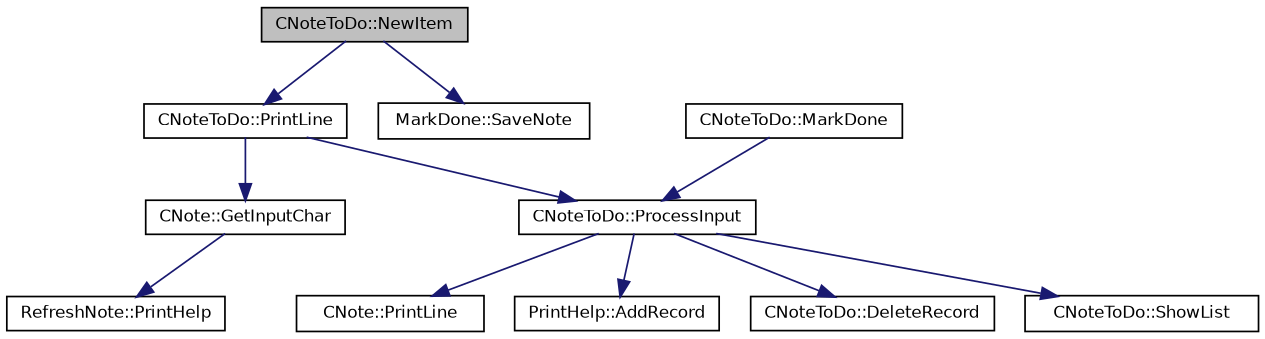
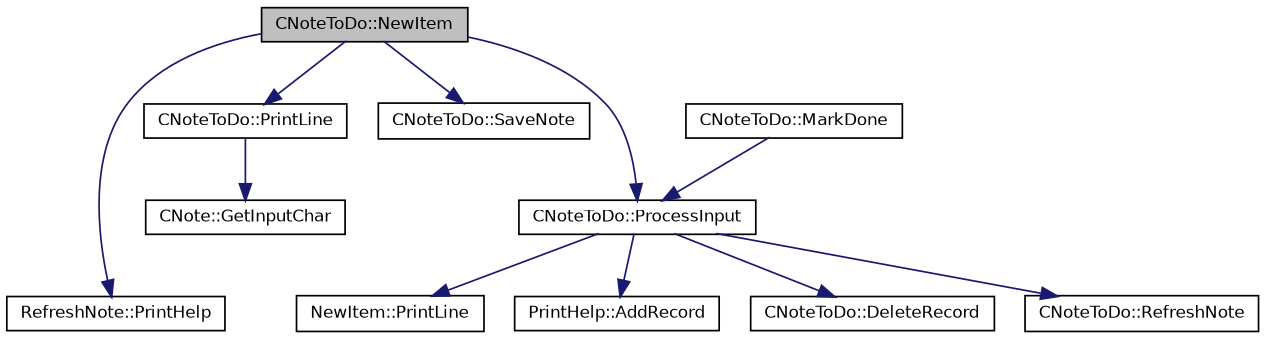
(484, 121) -> (484, 121)
(433, 167) -> (579, 82)
(188, 260) -> (120, 116)
(390, 314) -> (390, 314)
(1142, 314) -> (1142, 314)
